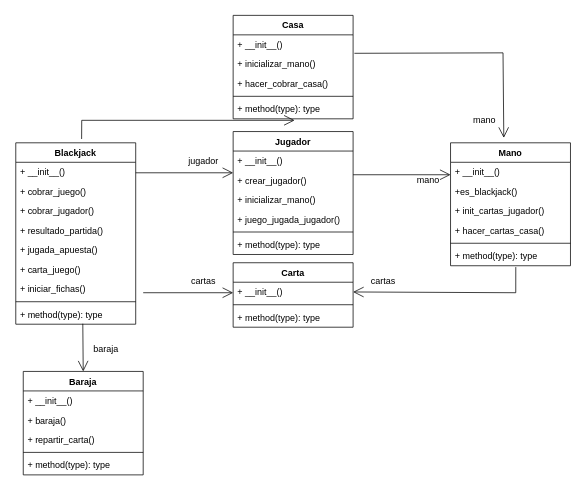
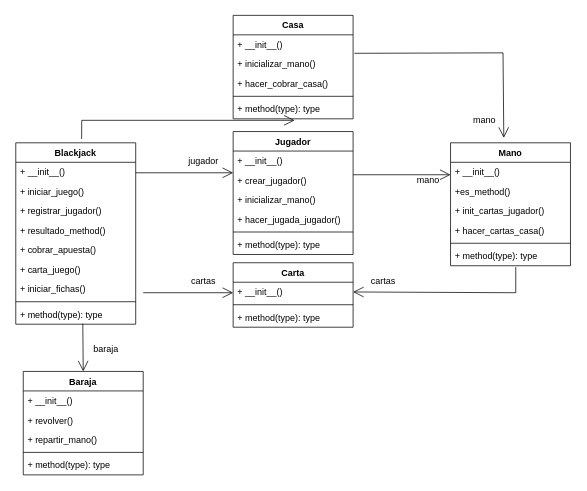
(59, 192) -> (58, 192)
(491, 192) -> (485, 192)
(64, 212) -> (70, 212)
(296, 220) -> (296, 220)
(69, 231) -> (68, 231)
(64, 251) -> (64, 251)
(51, 421) -> (55, 421)
(70, 440) -> (68, 440)
